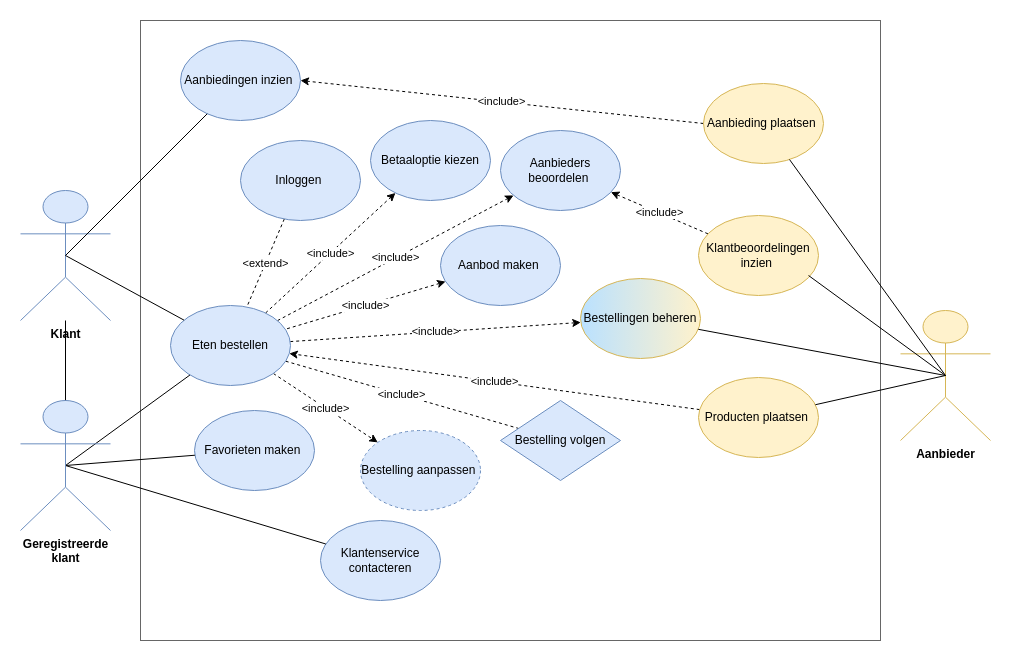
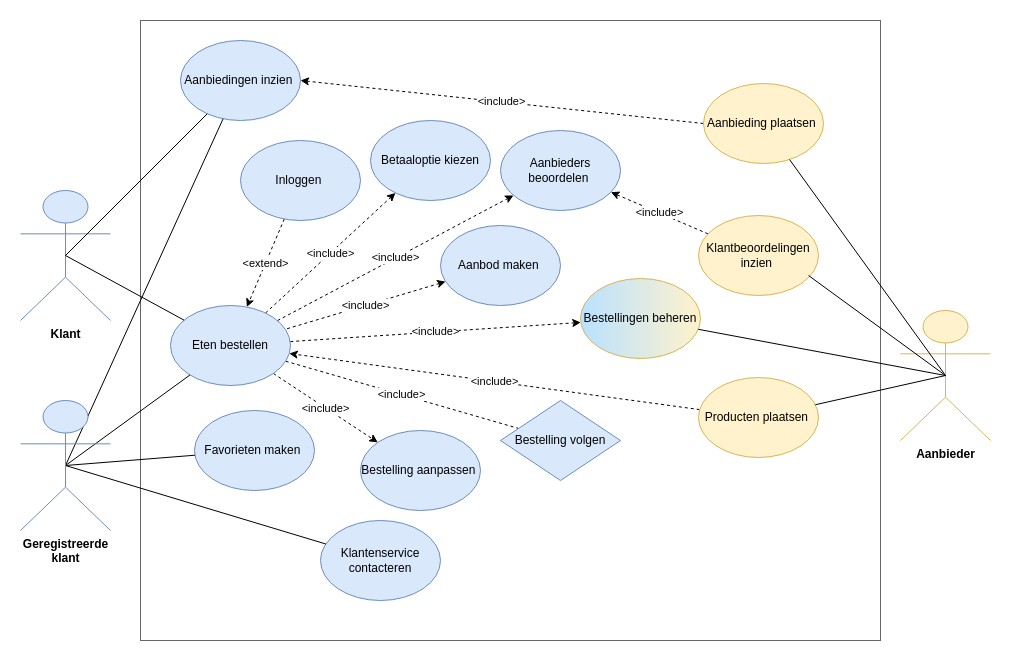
(249, 302) -> (250, 299)
(66, 361) -> (155, 268)
(421, 471) -> (421, 471)
